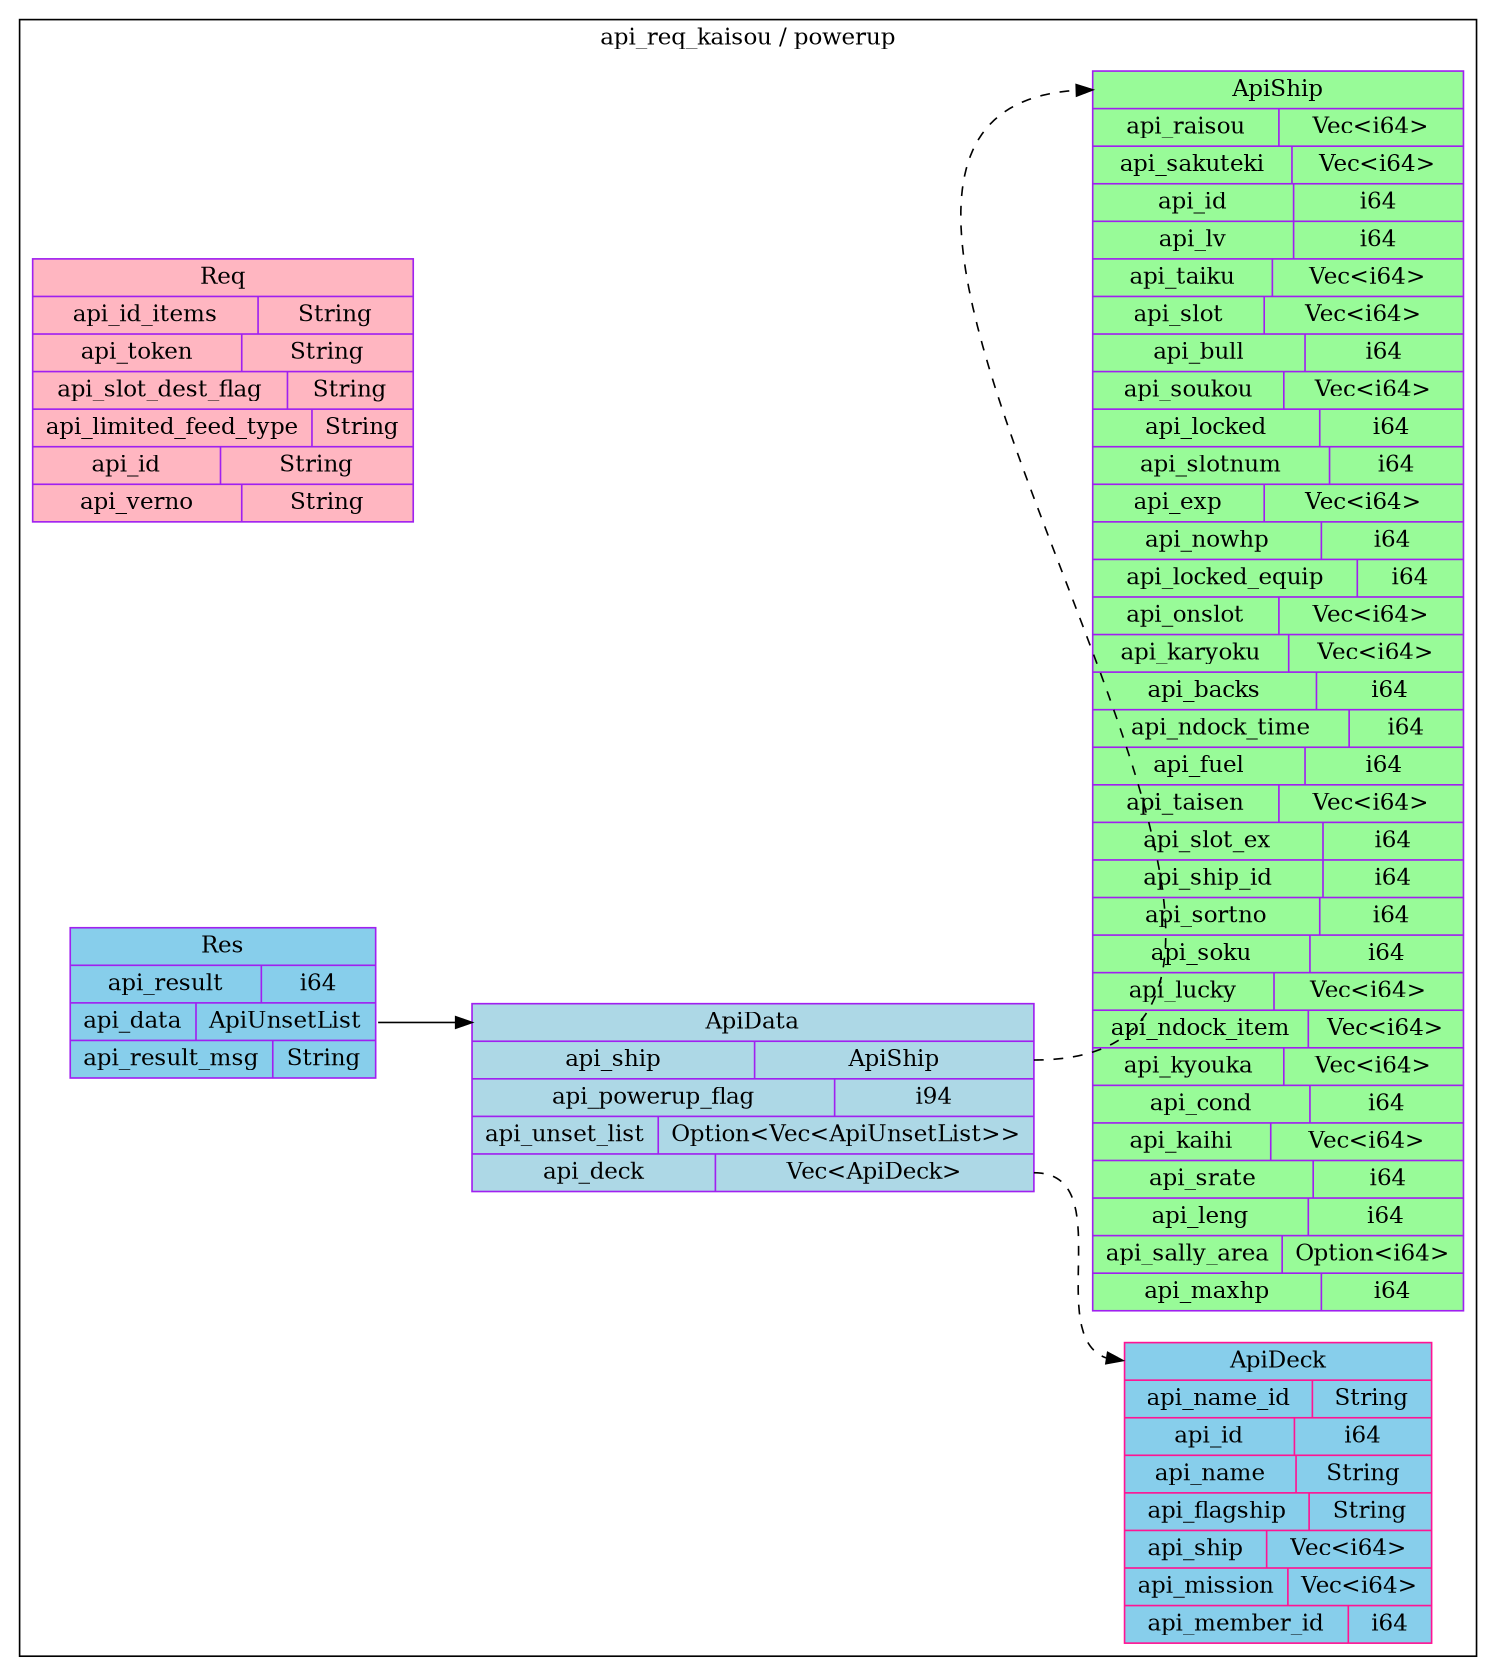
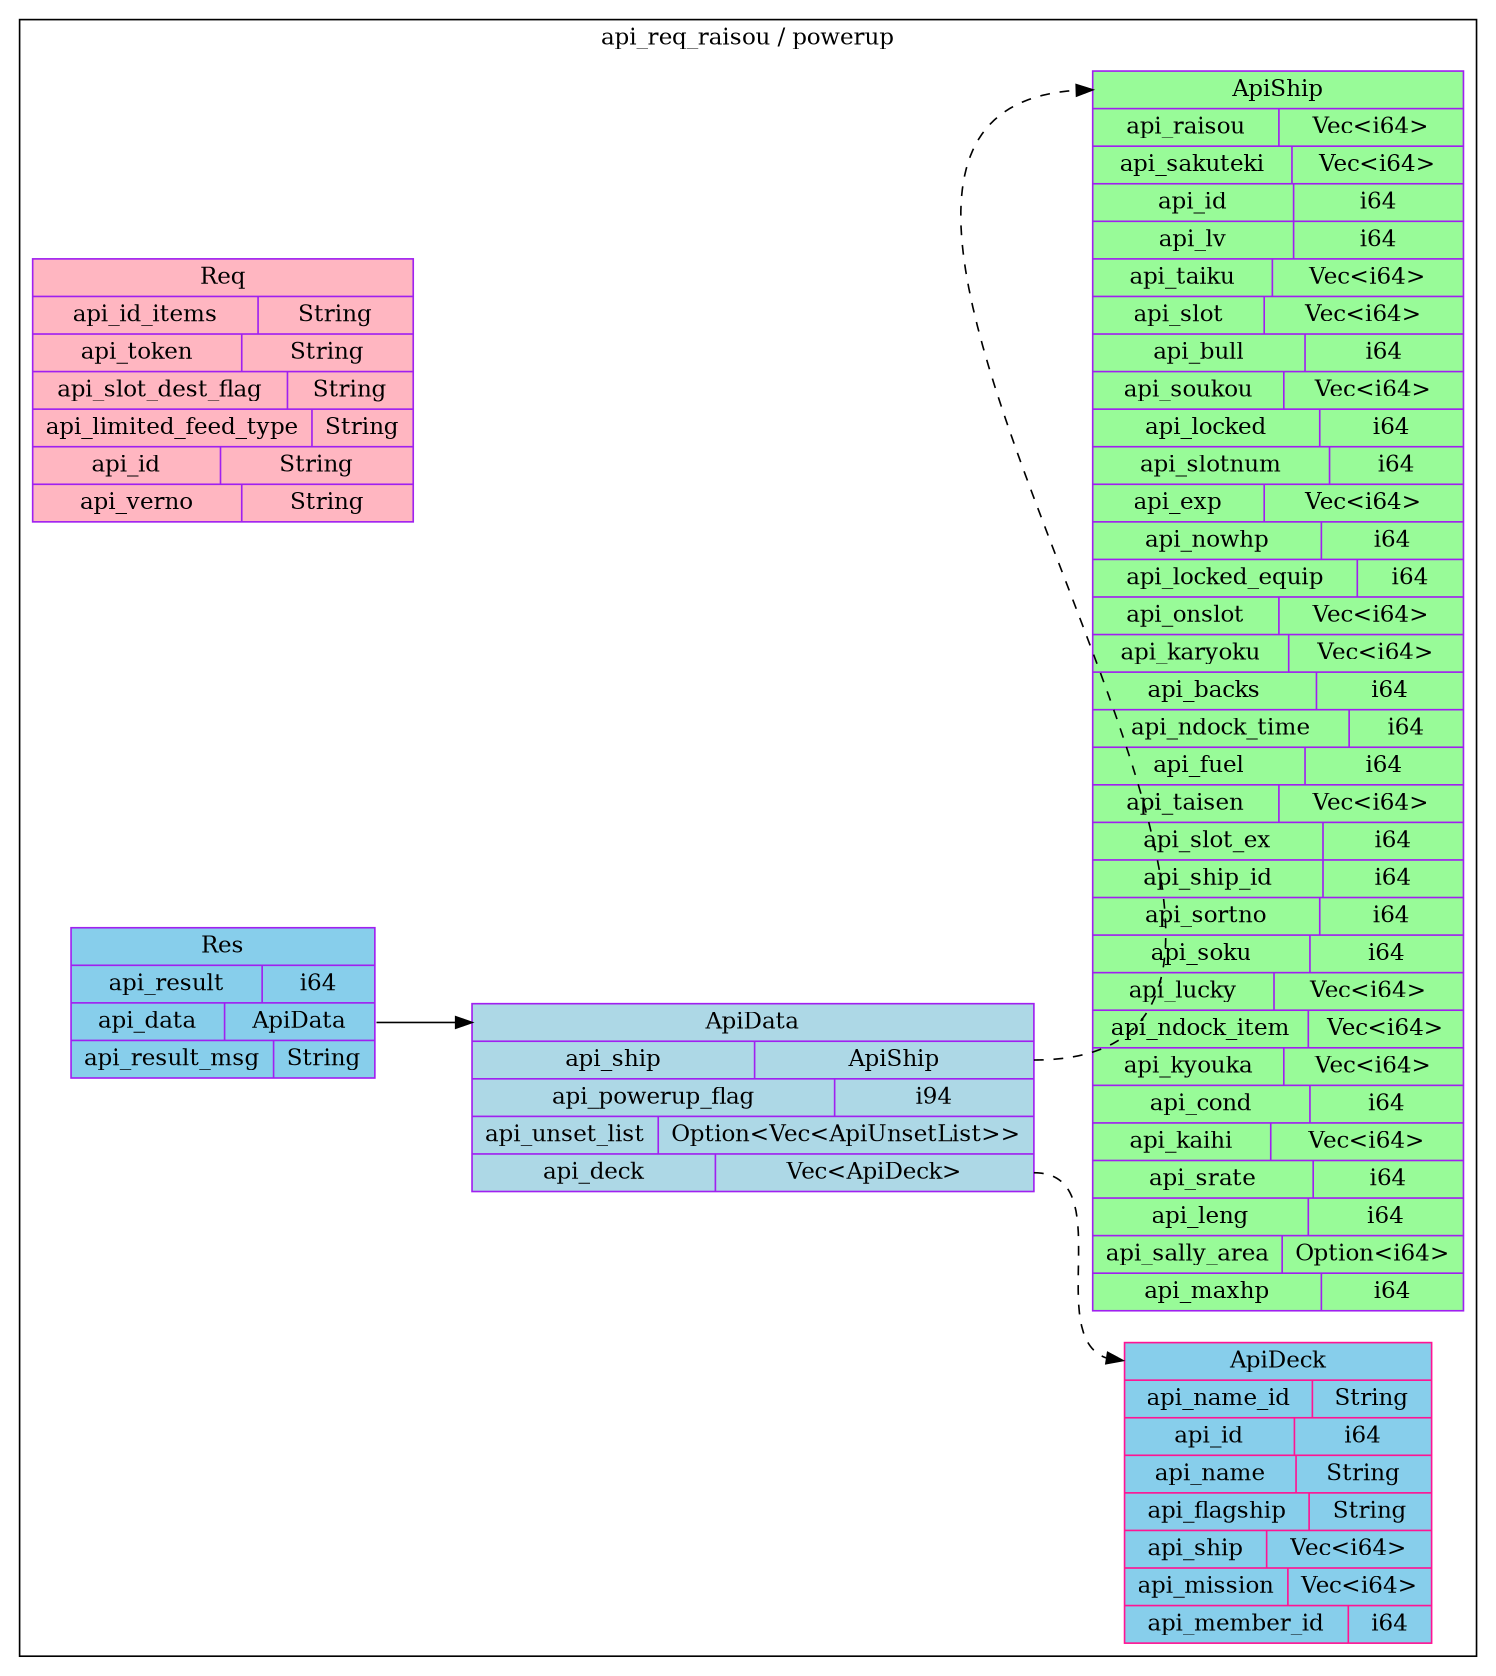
(748, 38) -> (748, 38)
(286, 1021) -> (300, 1021)
